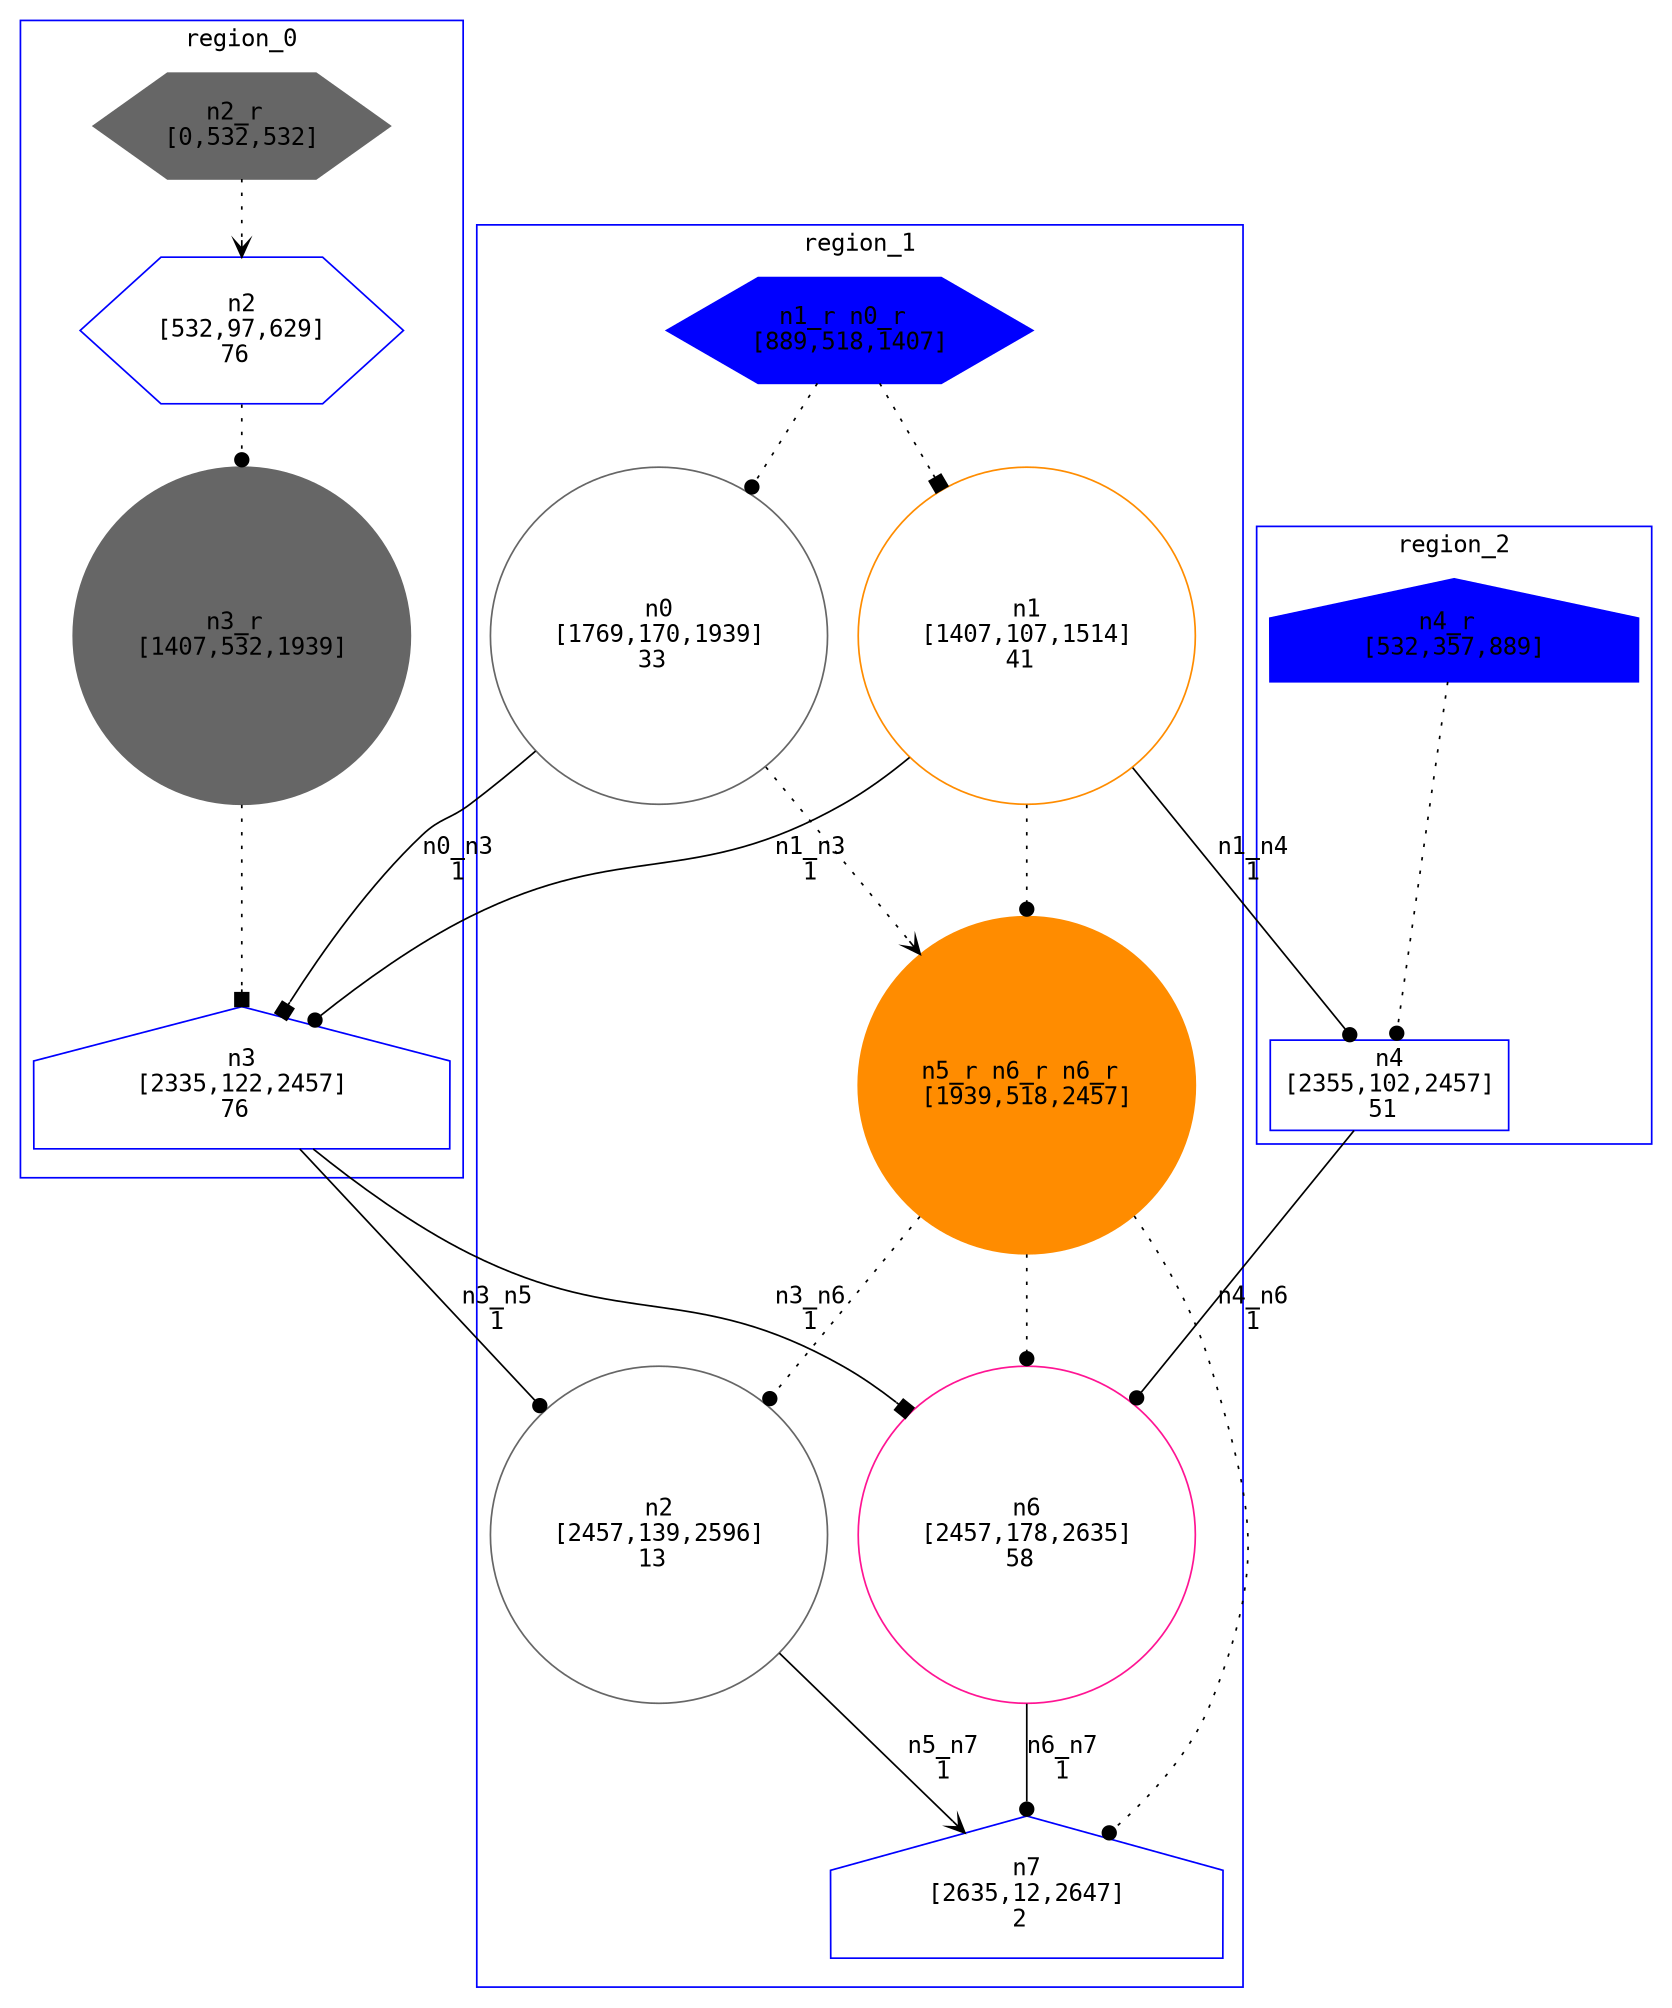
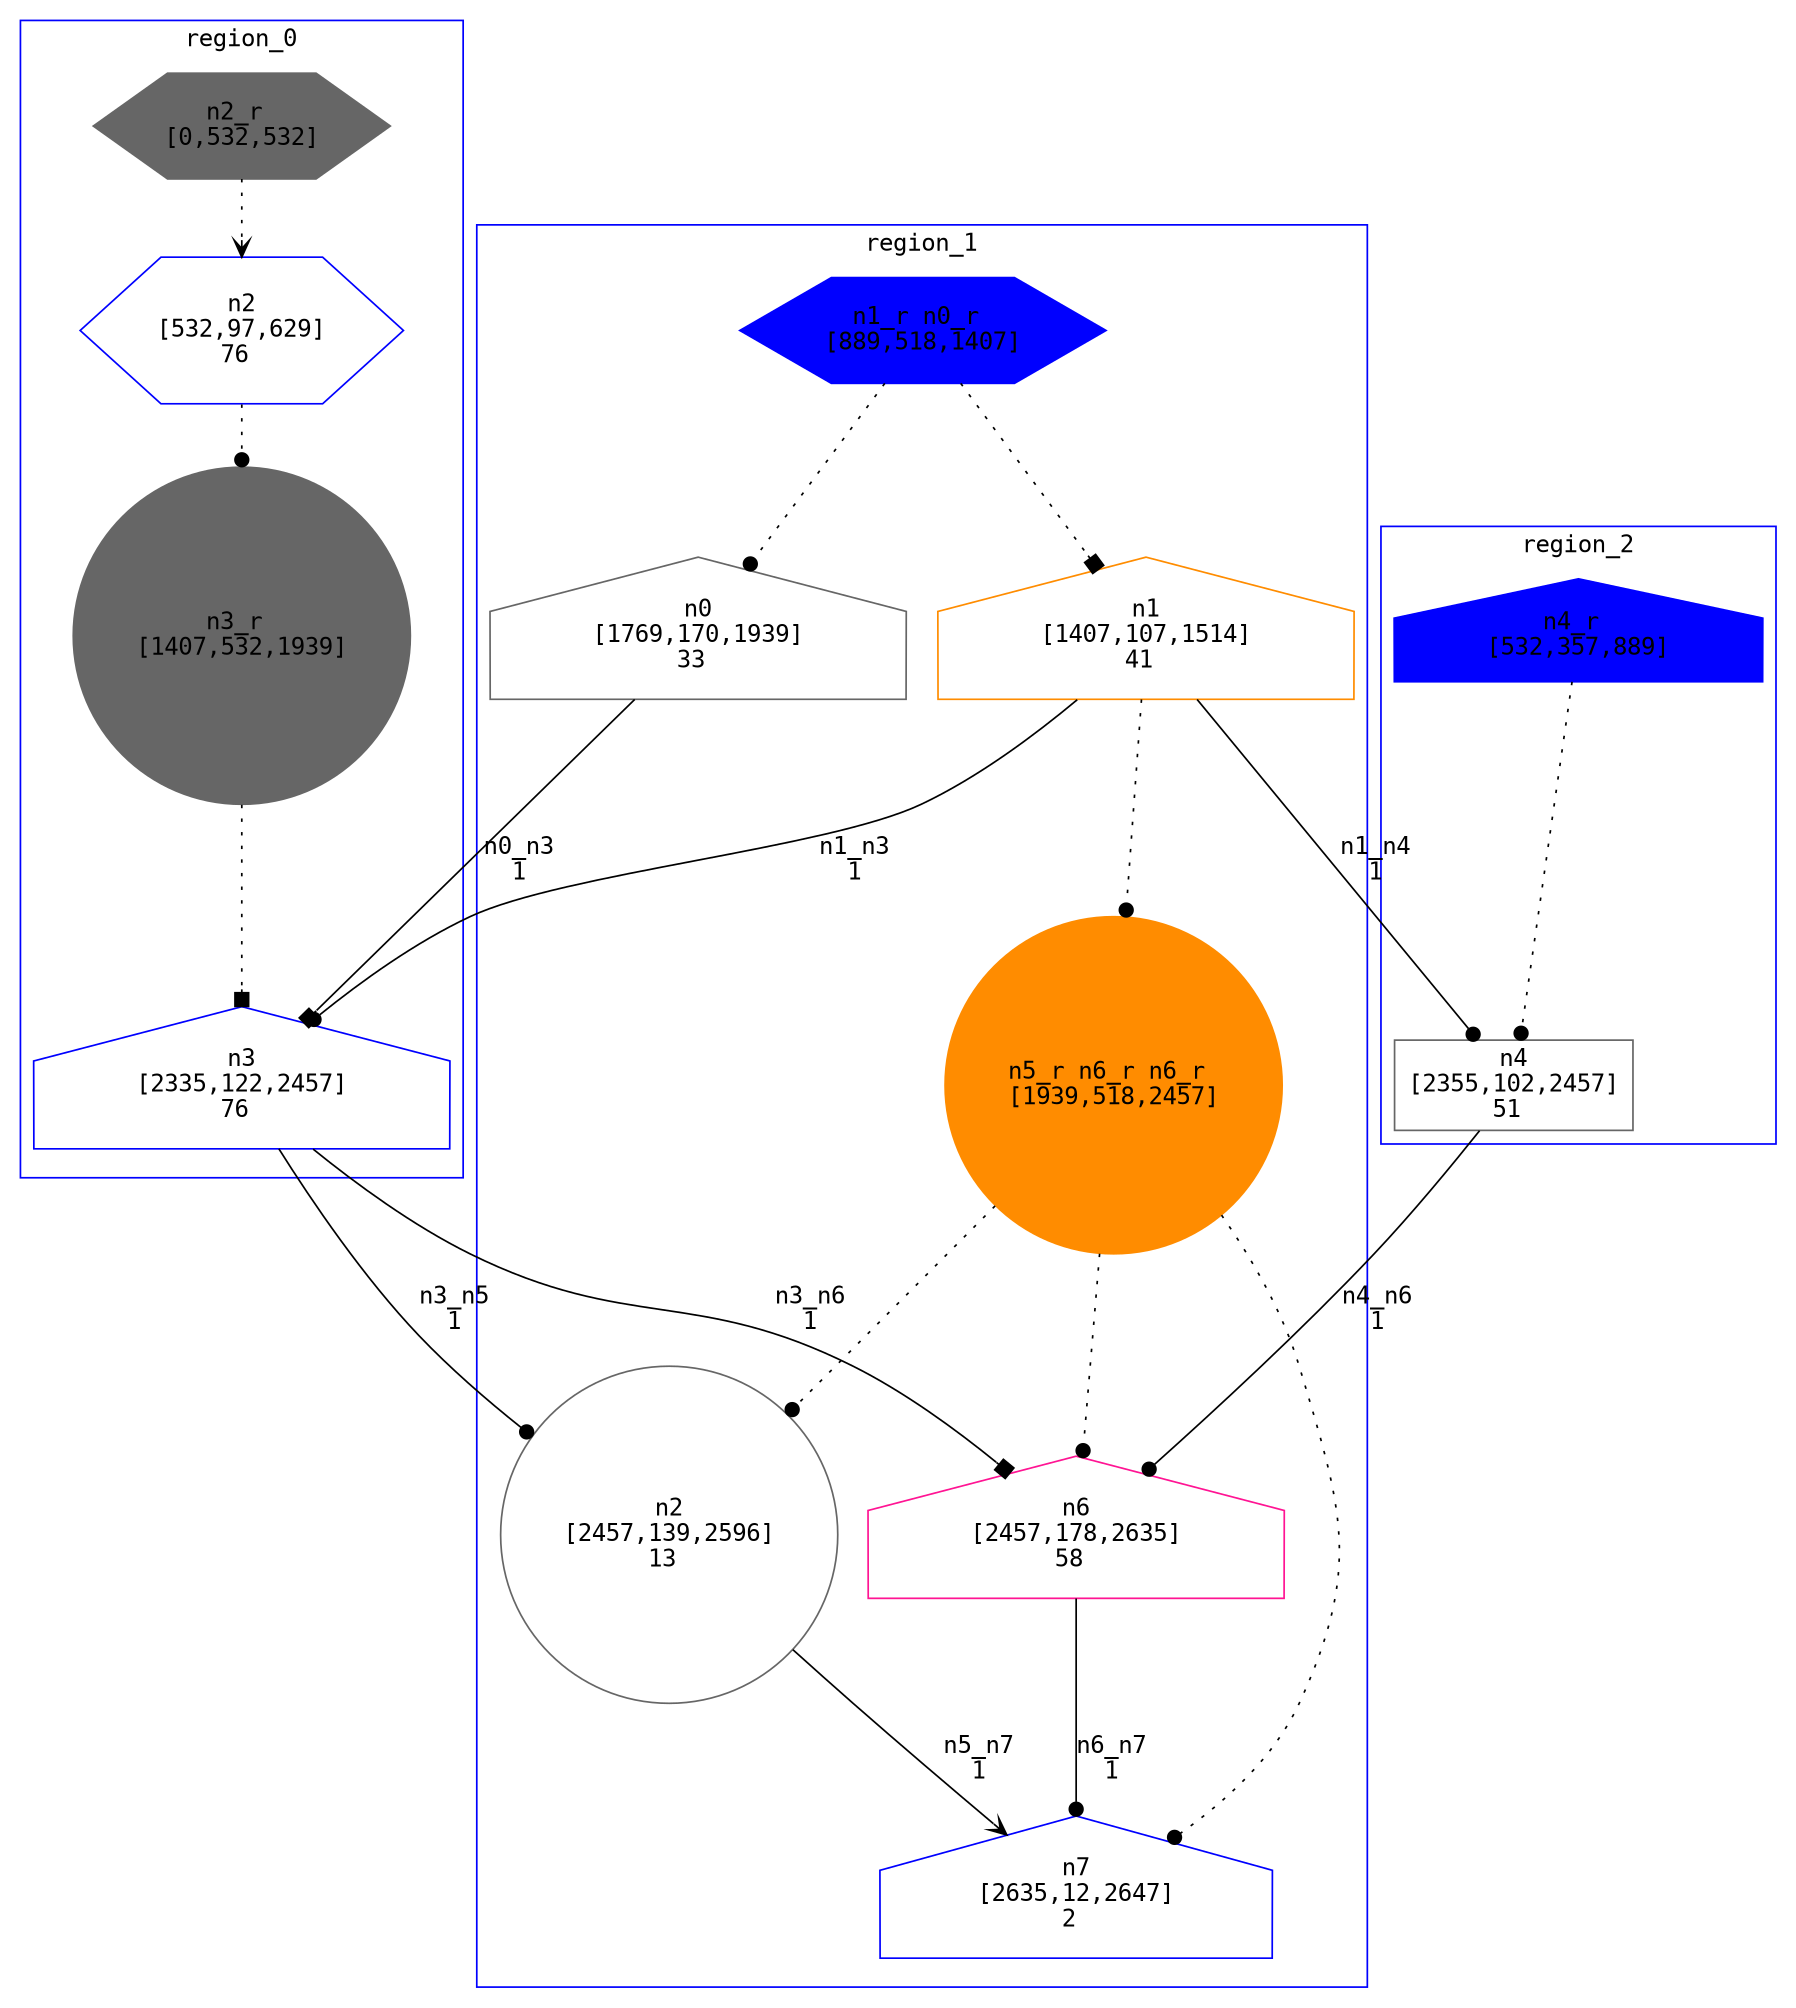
(659, 636) -> (698, 636)
(1027, 636) -> (1146, 636)
(838, 854) -> none
(1389, 1085) -> (1514, 1085)
(1027, 1535) -> (1076, 1535)
